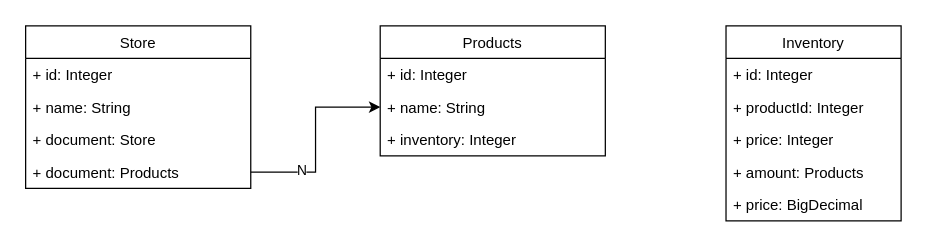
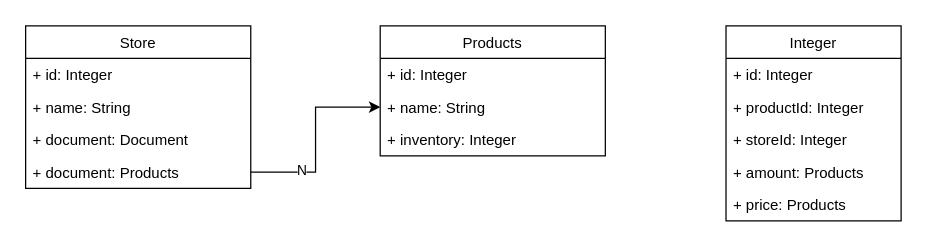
(813, 43) -> (813, 43)
(98, 140) -> (111, 140)
(792, 140) -> (802, 140)
(799, 205) -> (796, 205)
